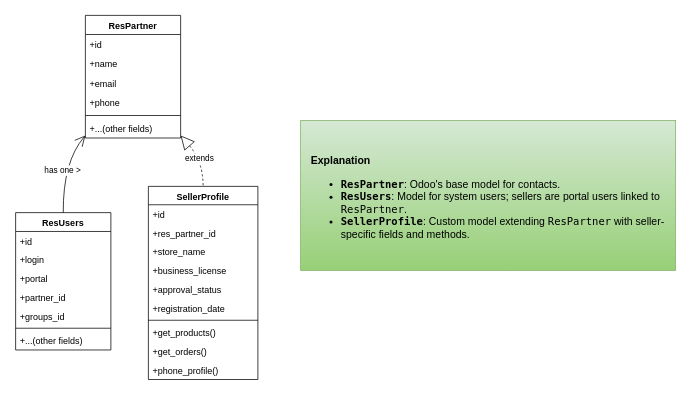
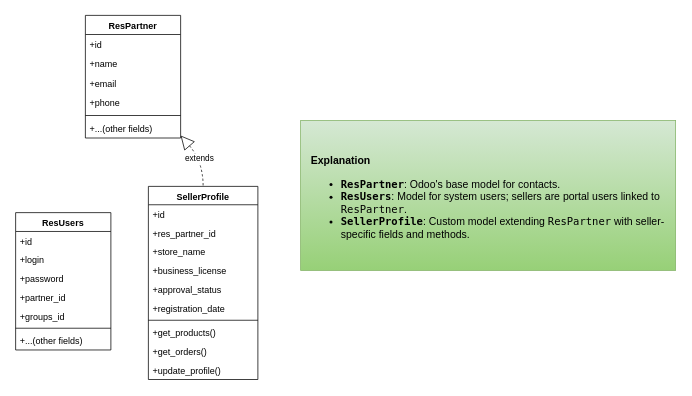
(67, 173) -> none
(36, 279) -> (42, 279)
(190, 371) -> (193, 371)
